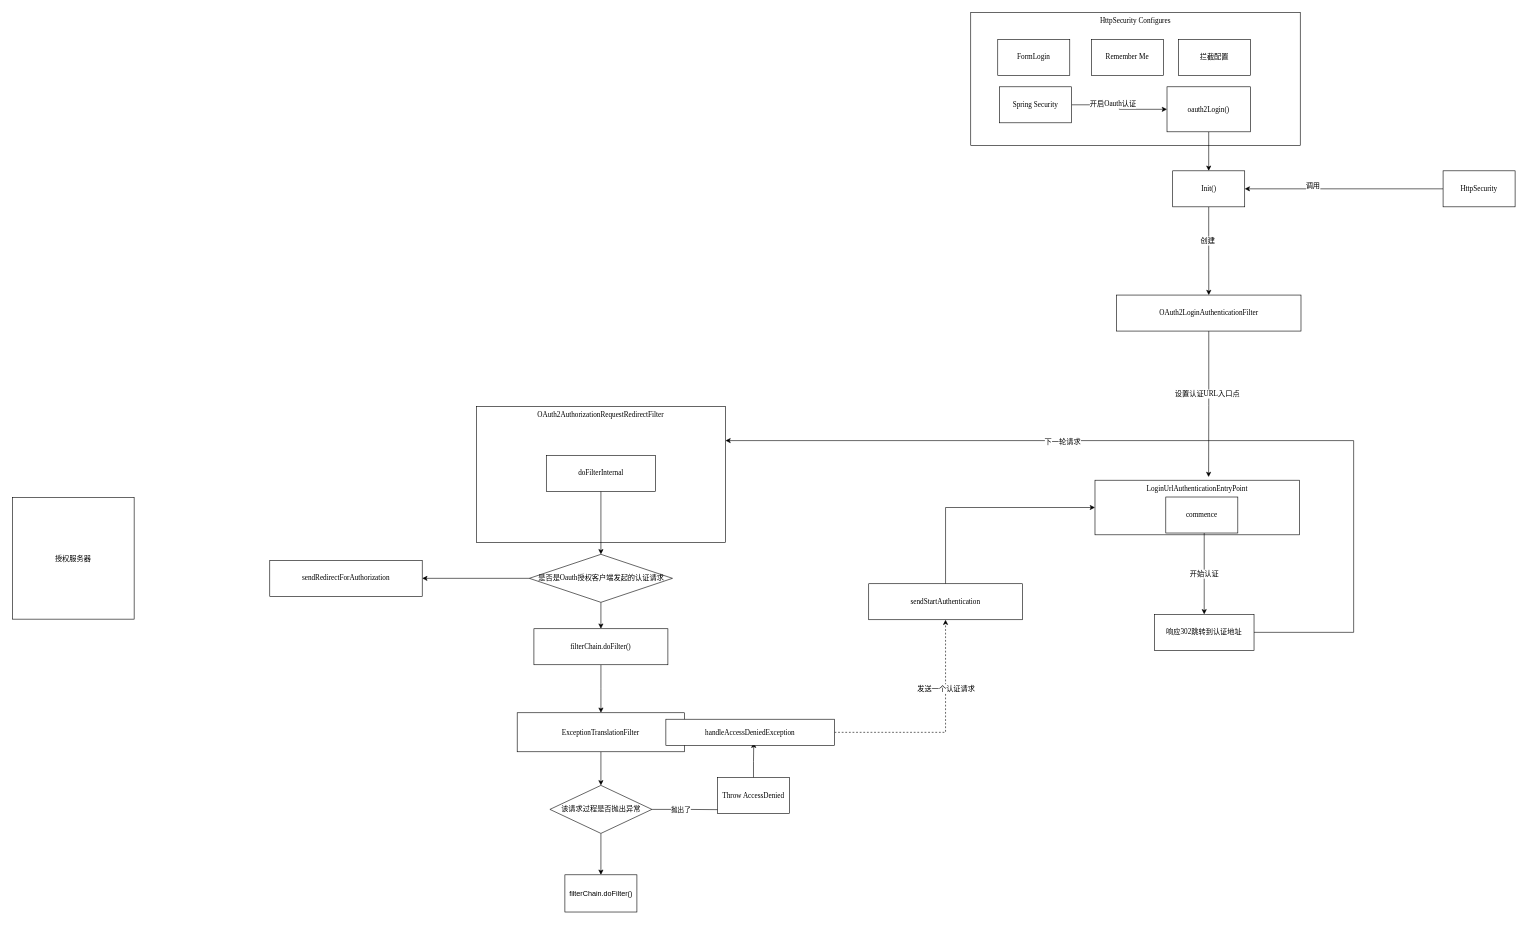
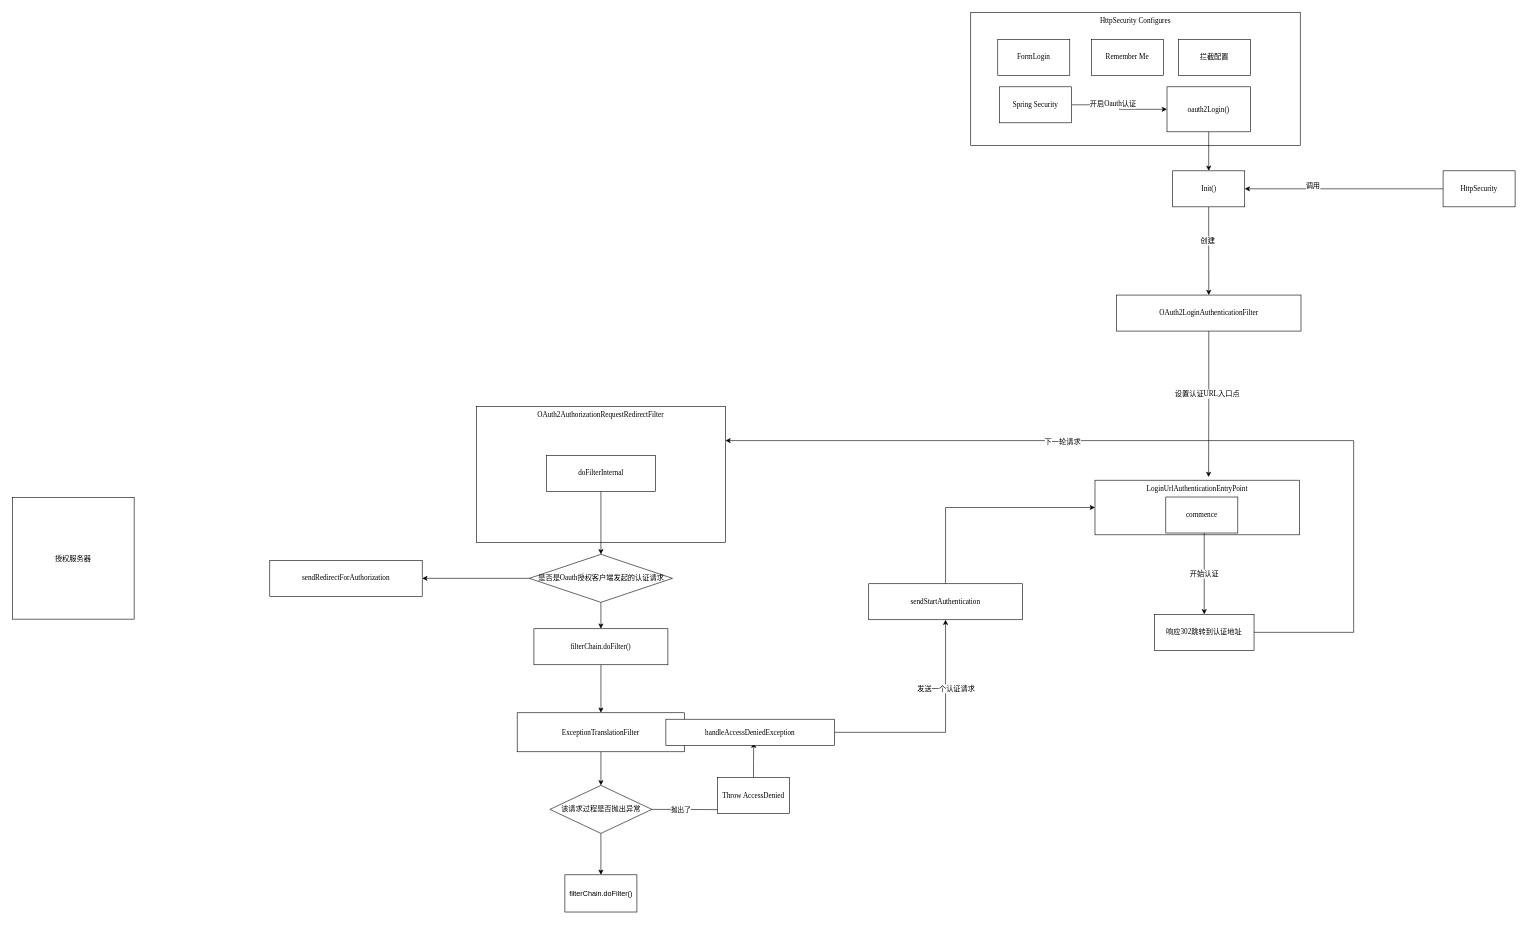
(943, 732) -> (943, 732)
